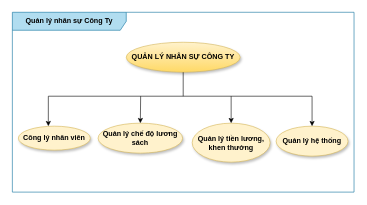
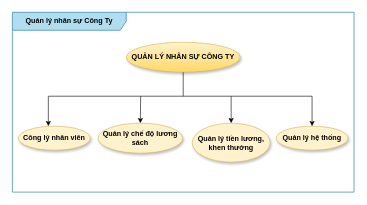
(312, 141) -> (312, 138)
